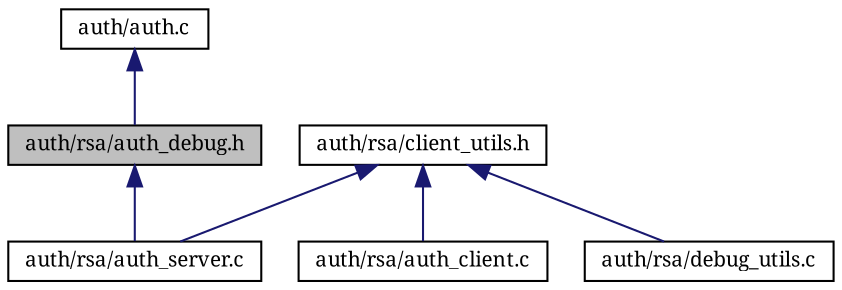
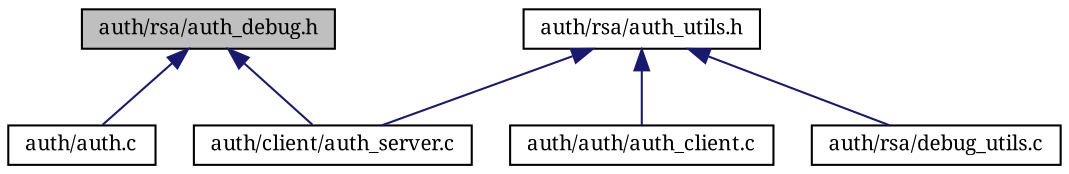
(135, 98) -> (137, 94)
(423, 145) -> (642, 29)
(135, 261) -> (333, 145)
(423, 261) -> (642, 145)
